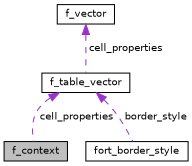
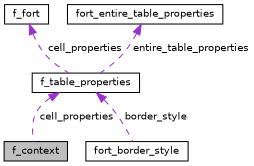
(86, 14) -> (27, 14)
none -> (145, 14)
(86, 83) -> (86, 83)
